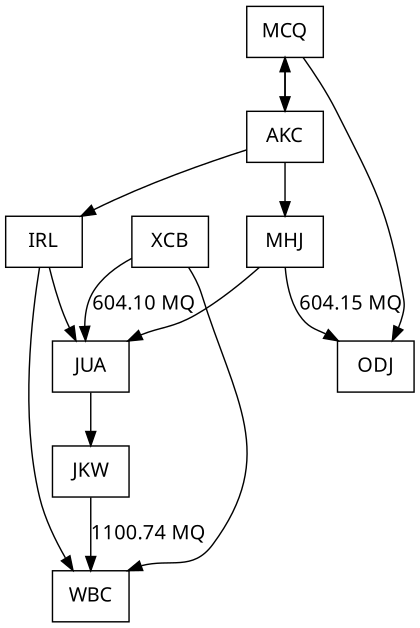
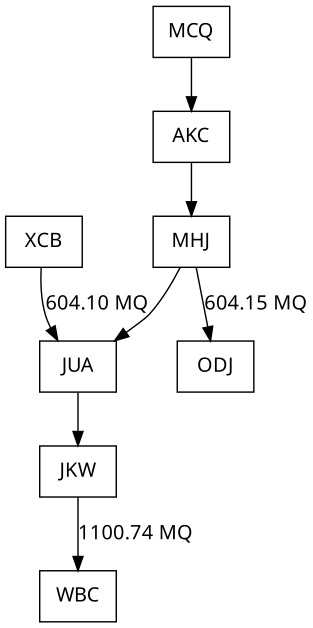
(285, 91) -> none
(373, 186) -> none
(44, 242) -> none
(246, 444) -> none
